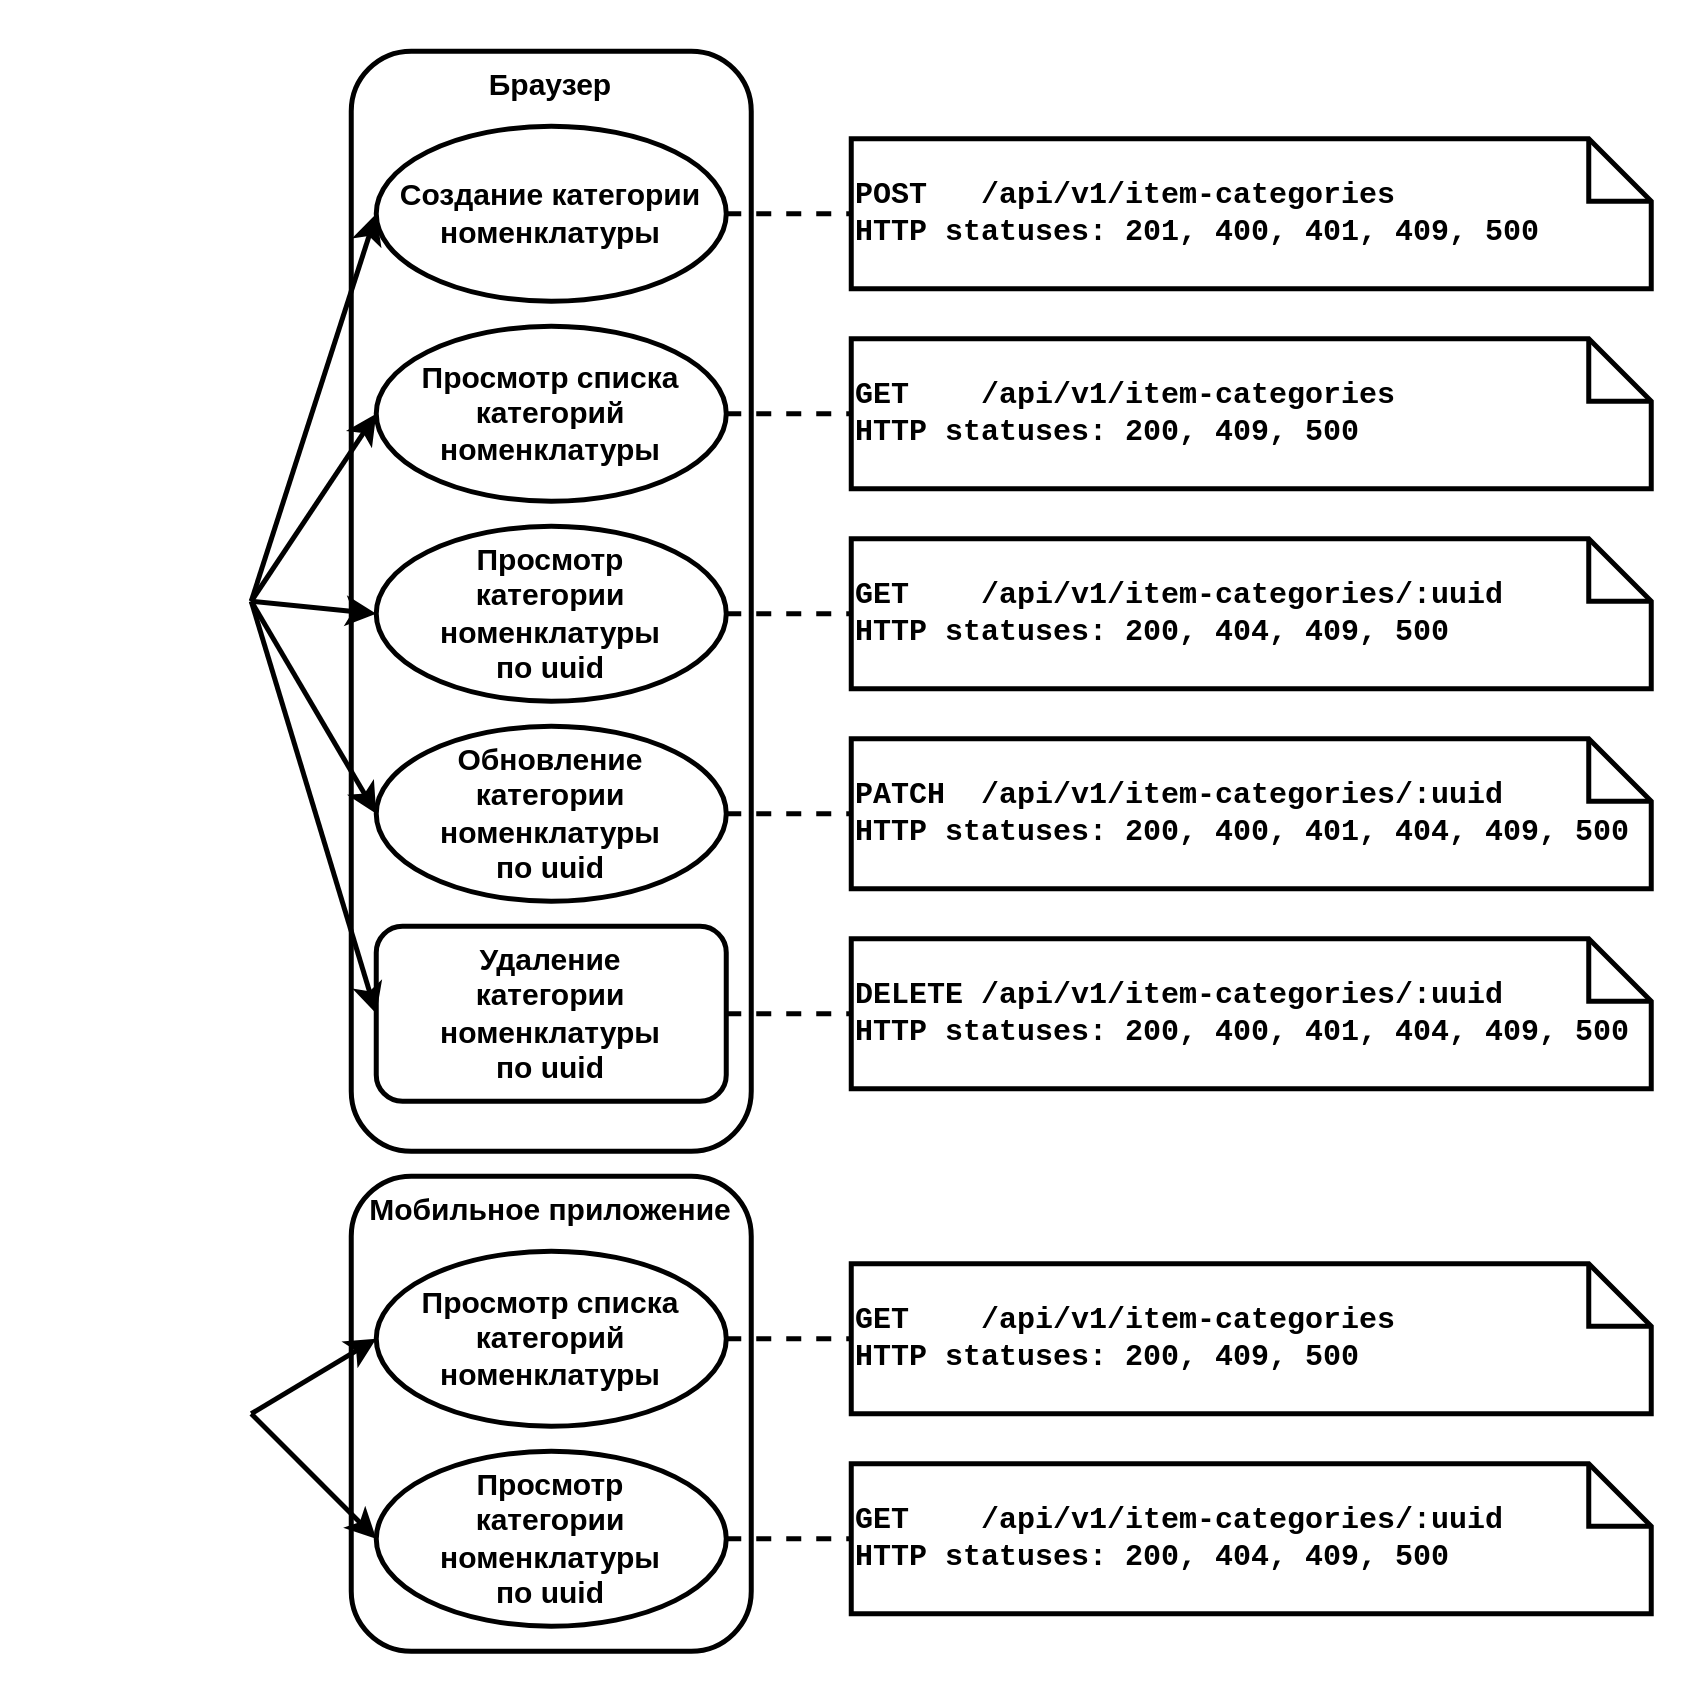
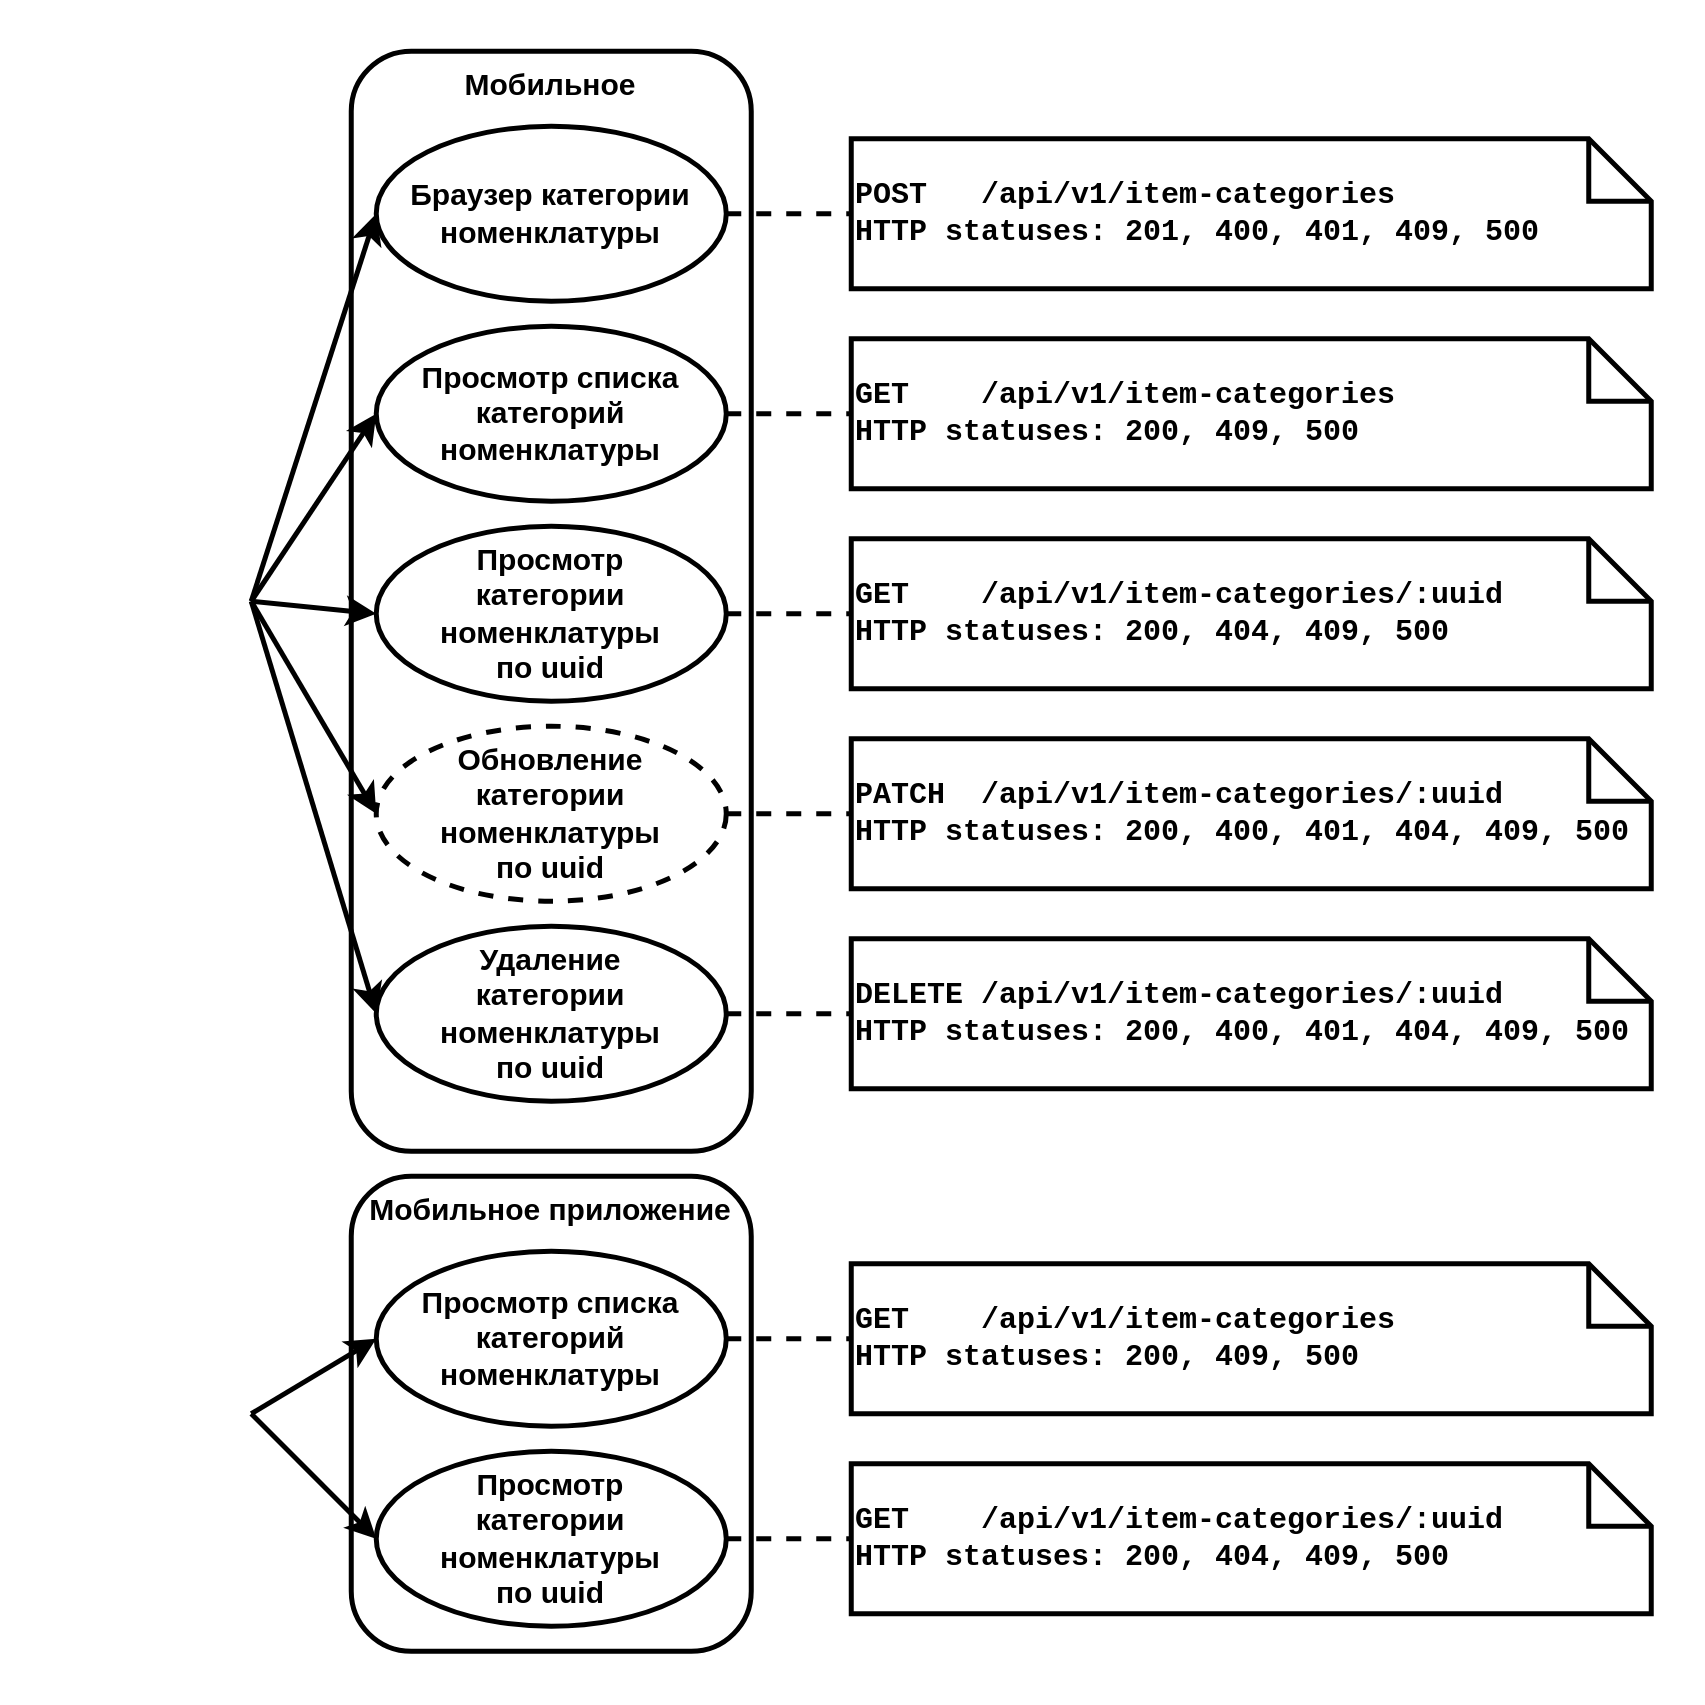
(551, 87) -> (551, 87)
(551, 214) -> (551, 214)
(551, 814) -> (551, 814)
(551, 1014) -> (551, 1014)
